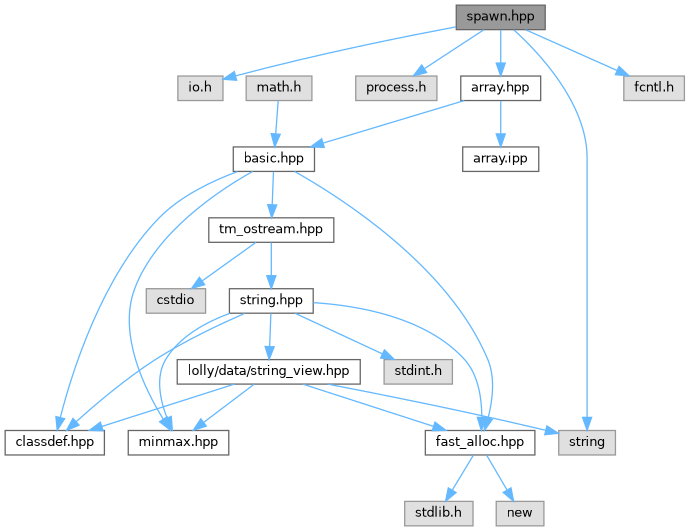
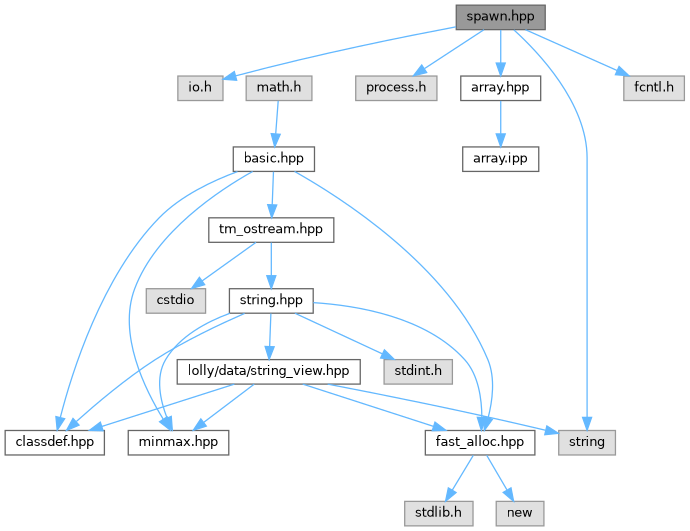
(394, 122) -> none
